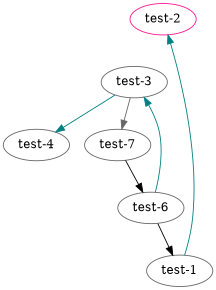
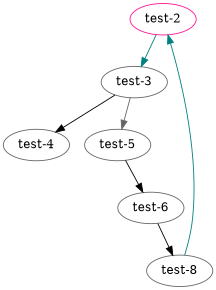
(89, 111) -> (89, 111)
(118, 145) -> (118, 145)
(161, 148) -> (151, 47)
(180, 271) -> (180, 271)
